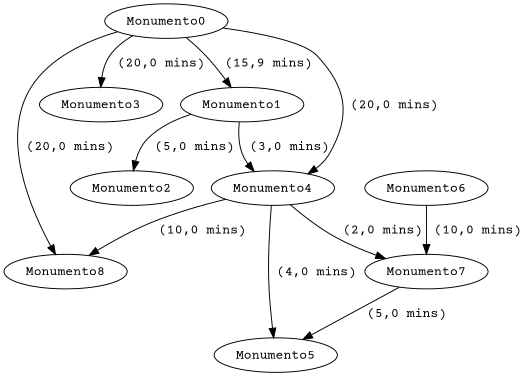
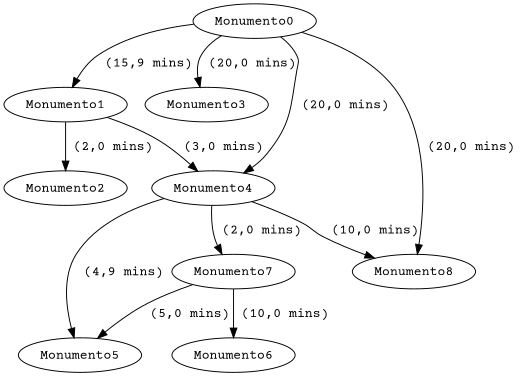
(191, 146) -> (109, 146)
(426, 225) -> (234, 309)
(313, 272) -> (120, 272)
